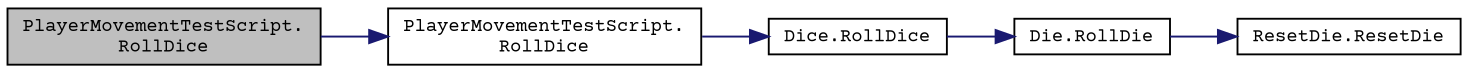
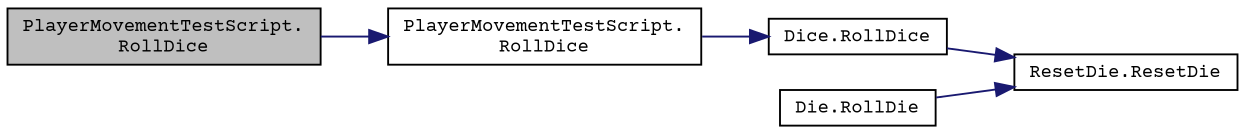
(971, 37) -> (971, 52)
